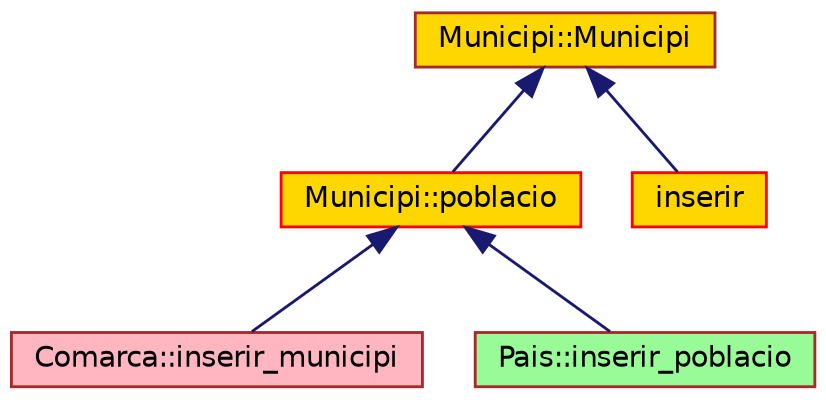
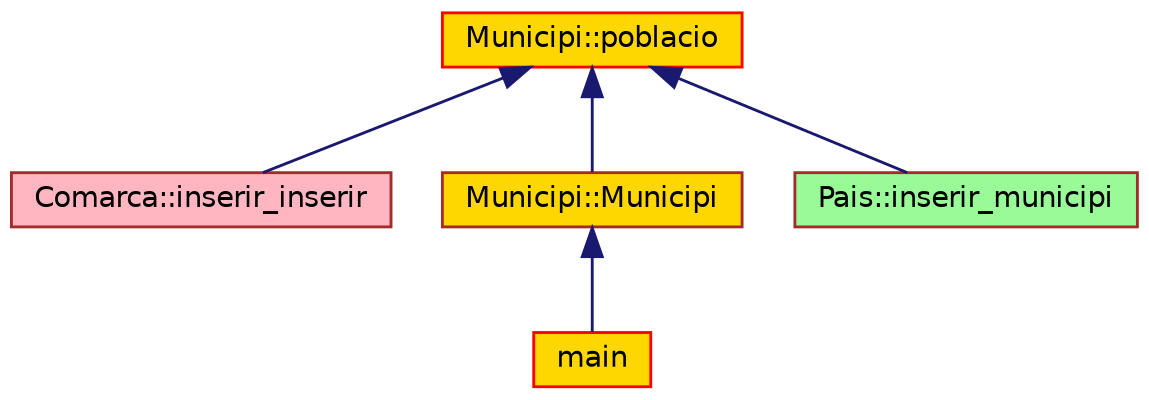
(488, 131) -> (592, 135)
(699, 200) -> (592, 360)
(217, 360) -> (201, 200)
(645, 360) -> (966, 200)
